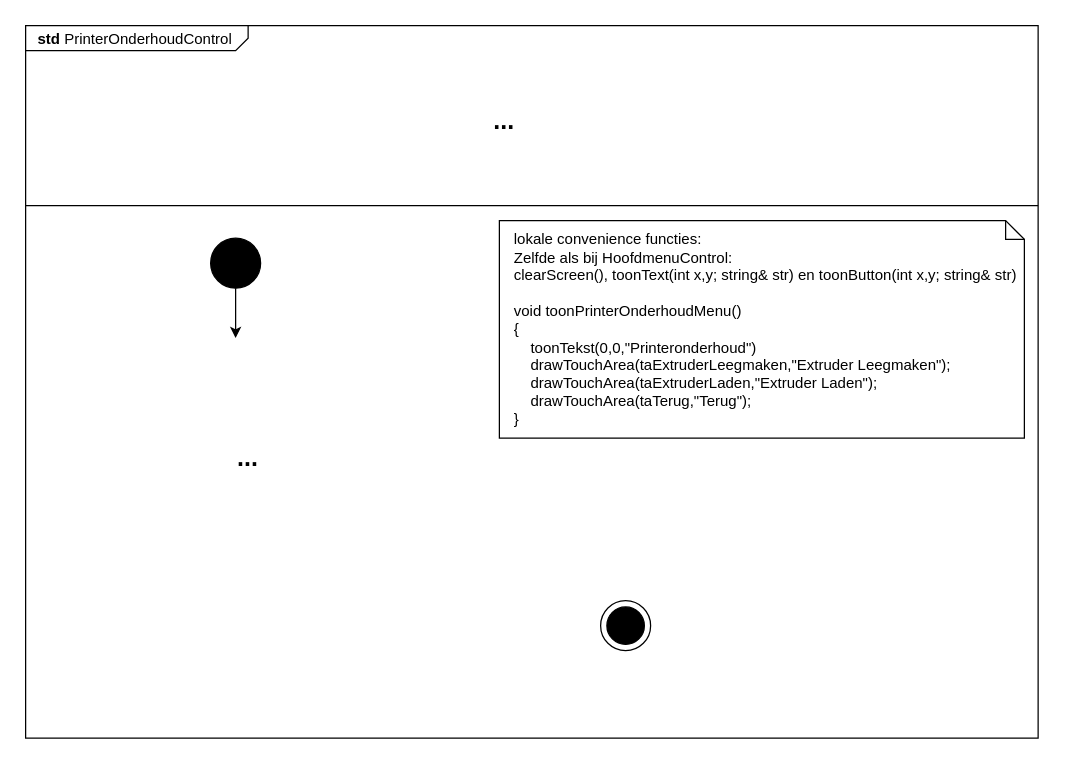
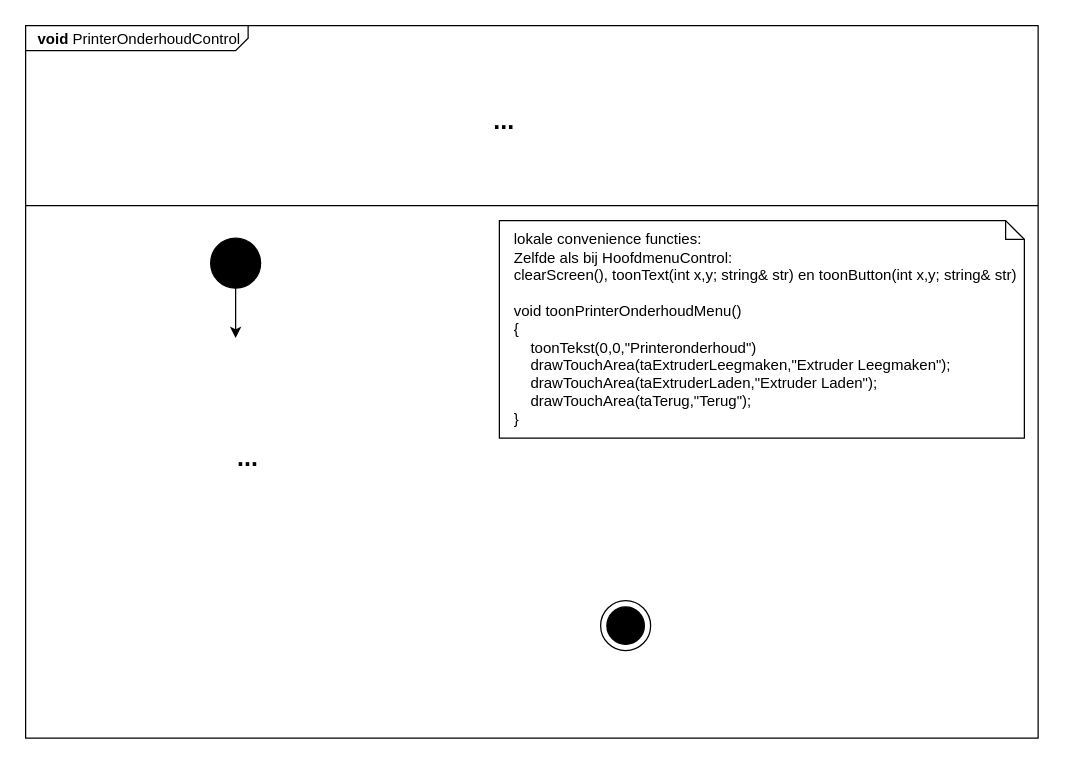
(133, 26) -> (135, 26)
